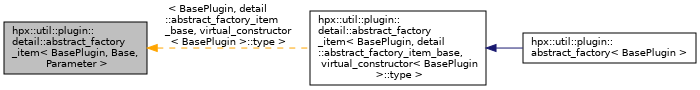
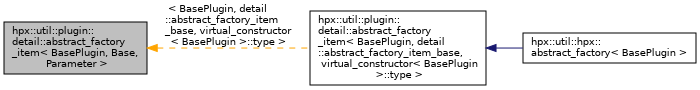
(610, 48) -> (610, 48)
